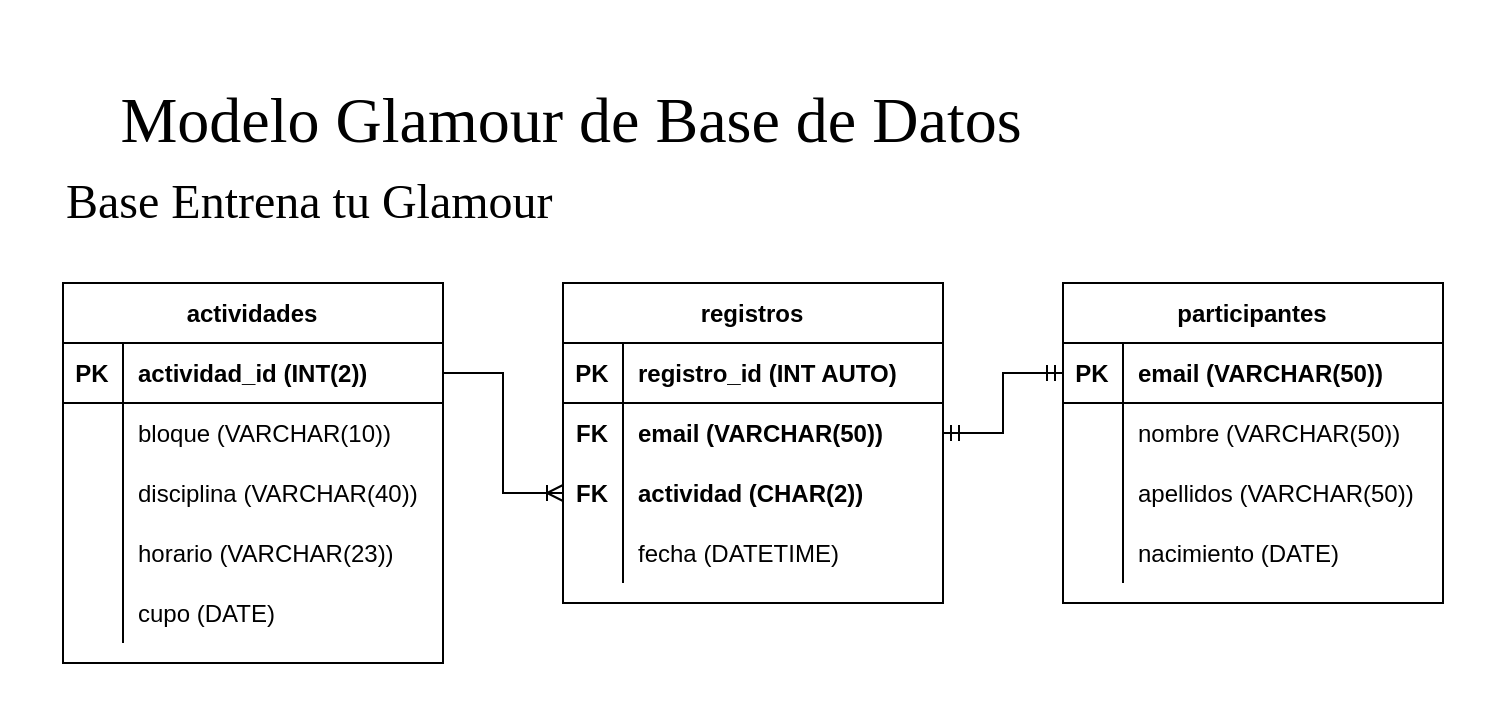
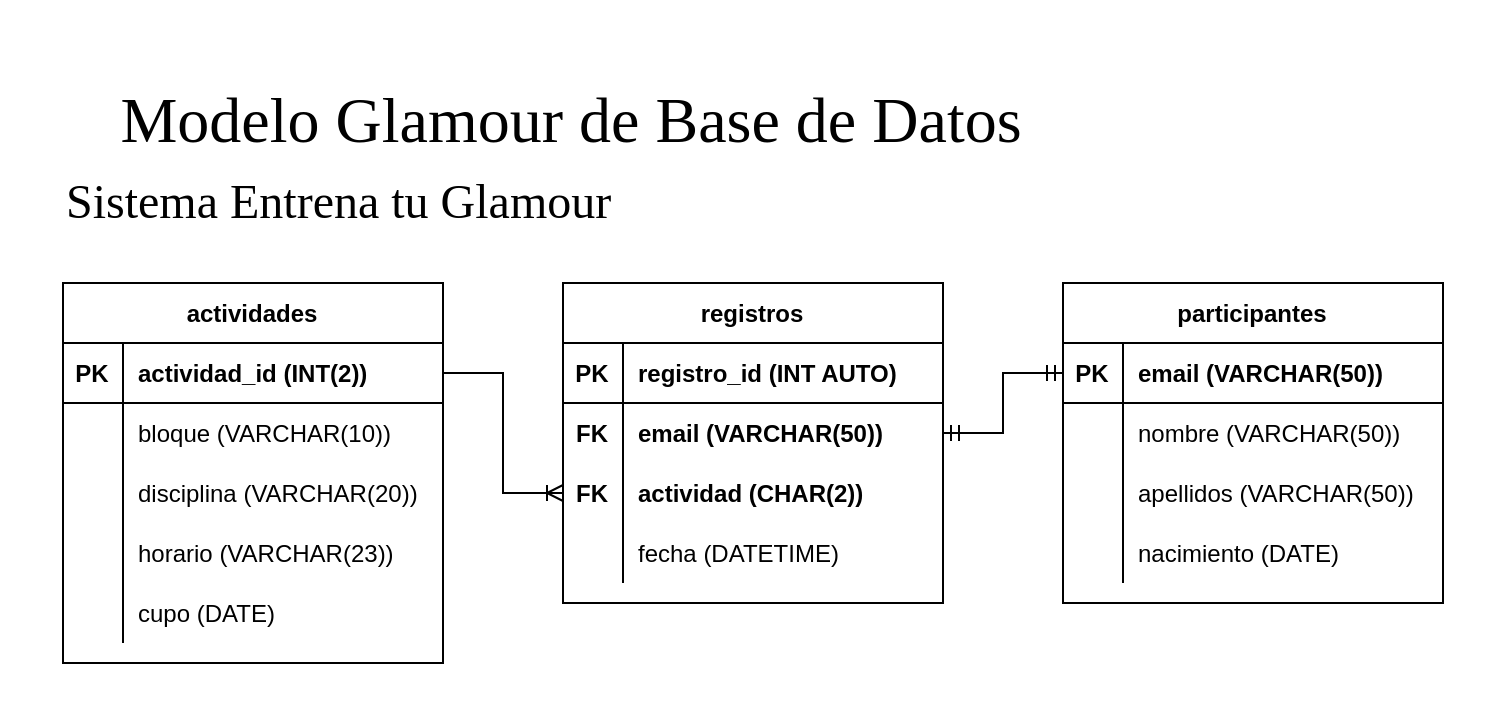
(209, 203) -> (226, 203)
(284, 494) -> (284, 494)
